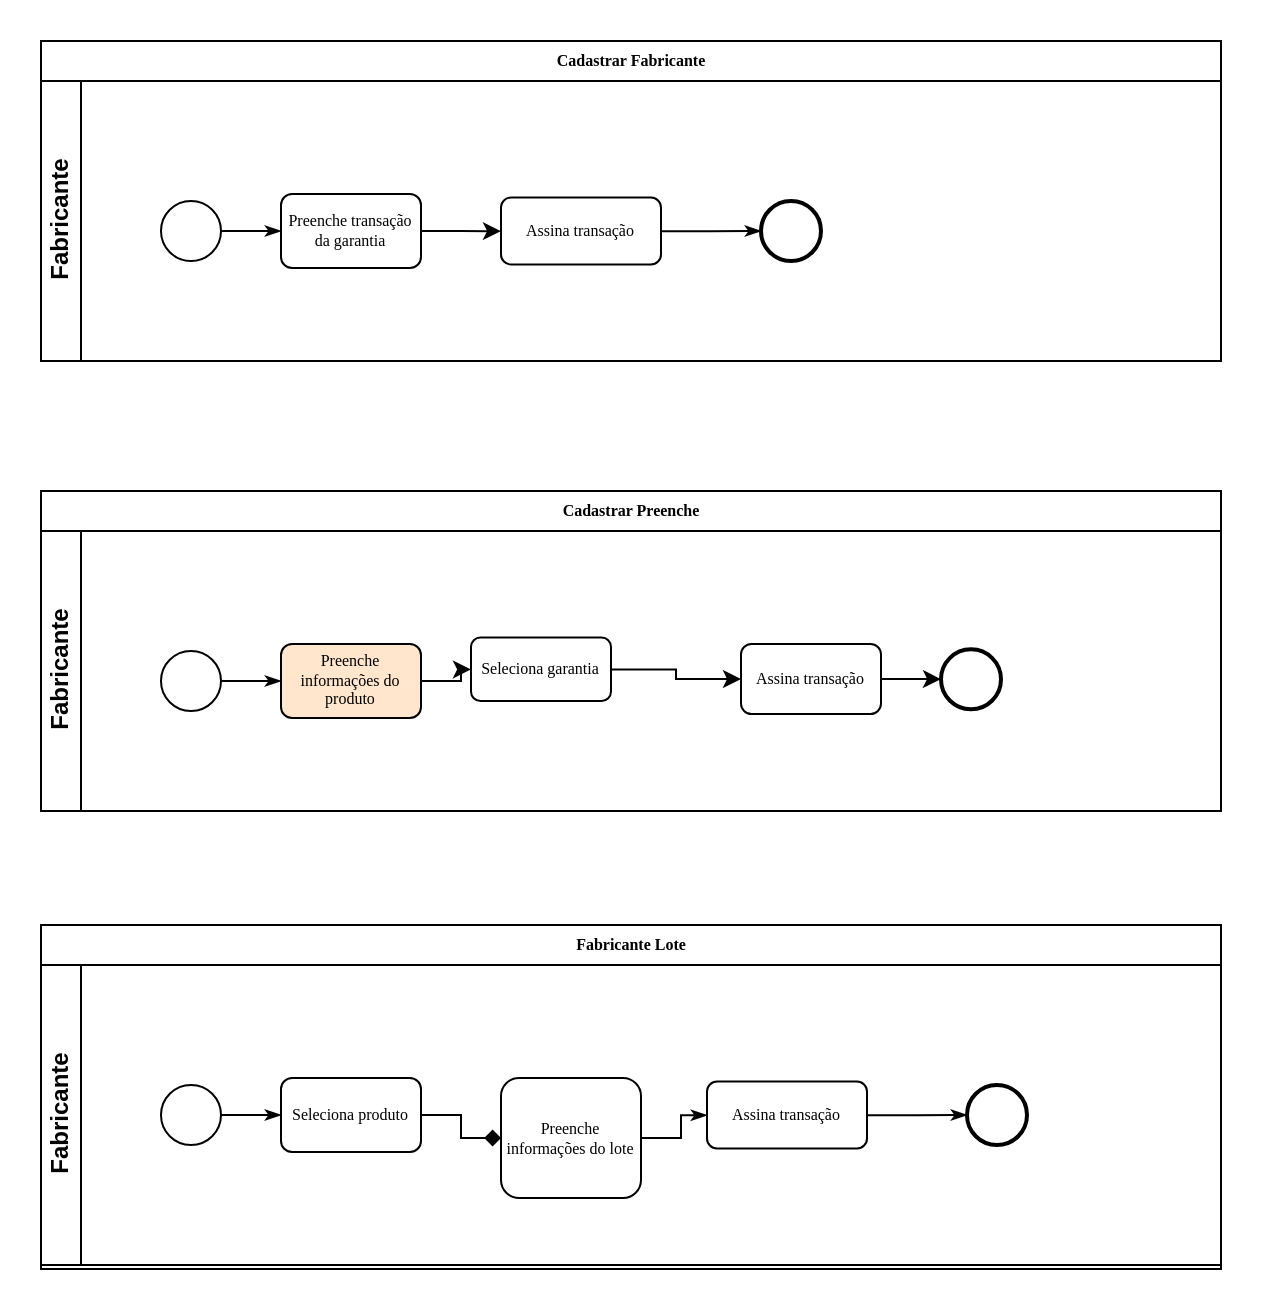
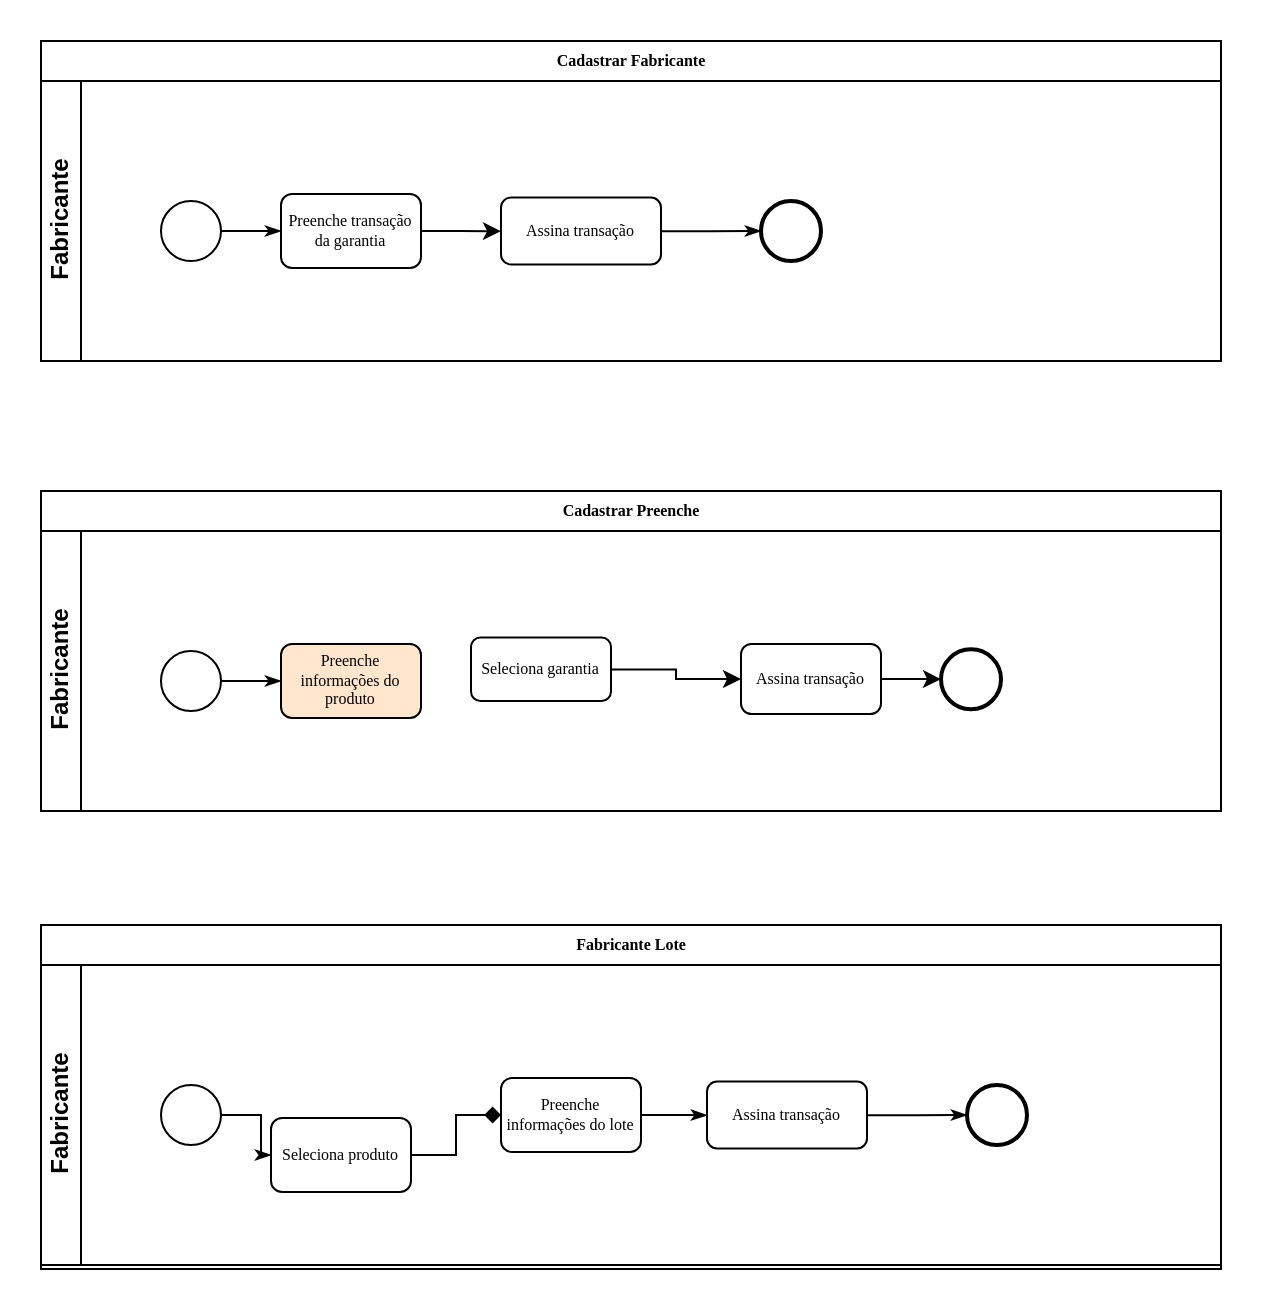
(447, 681) -> none
(351, 1115) -> (341, 1155)
(571, 1138) -> (571, 1115)
